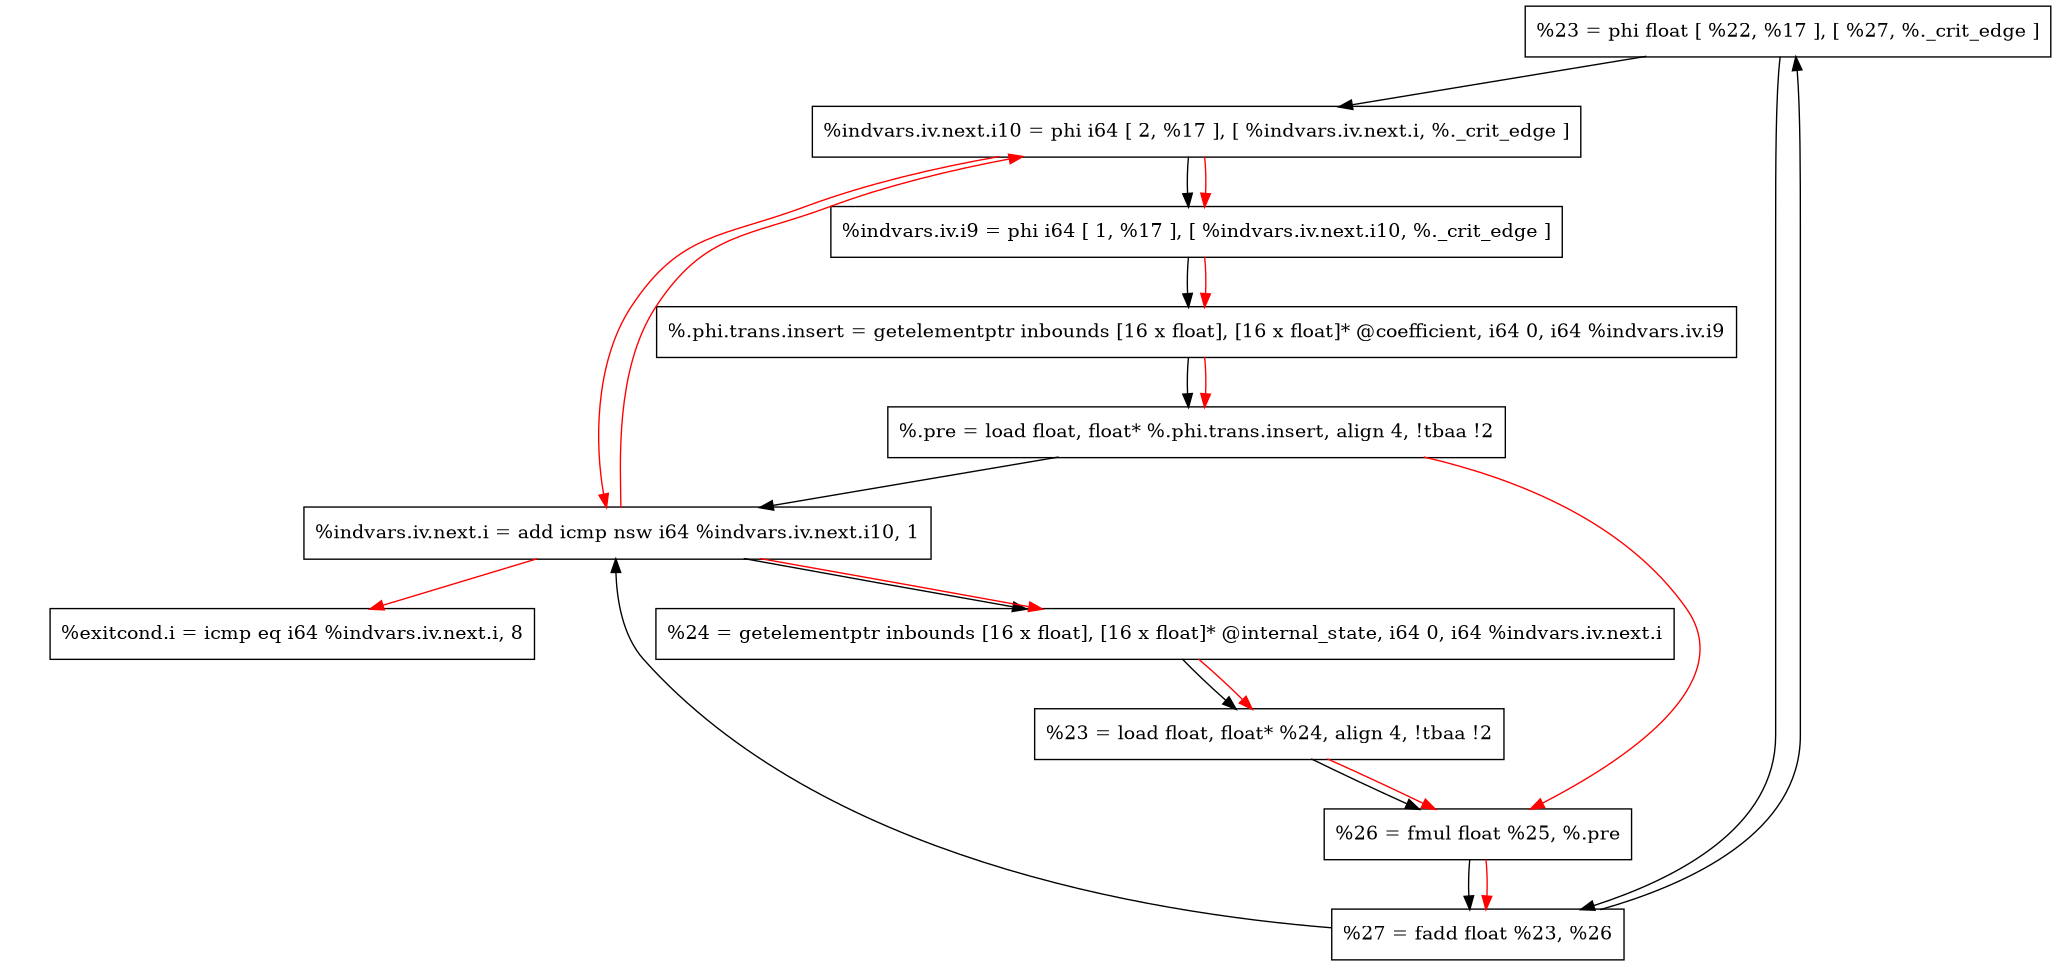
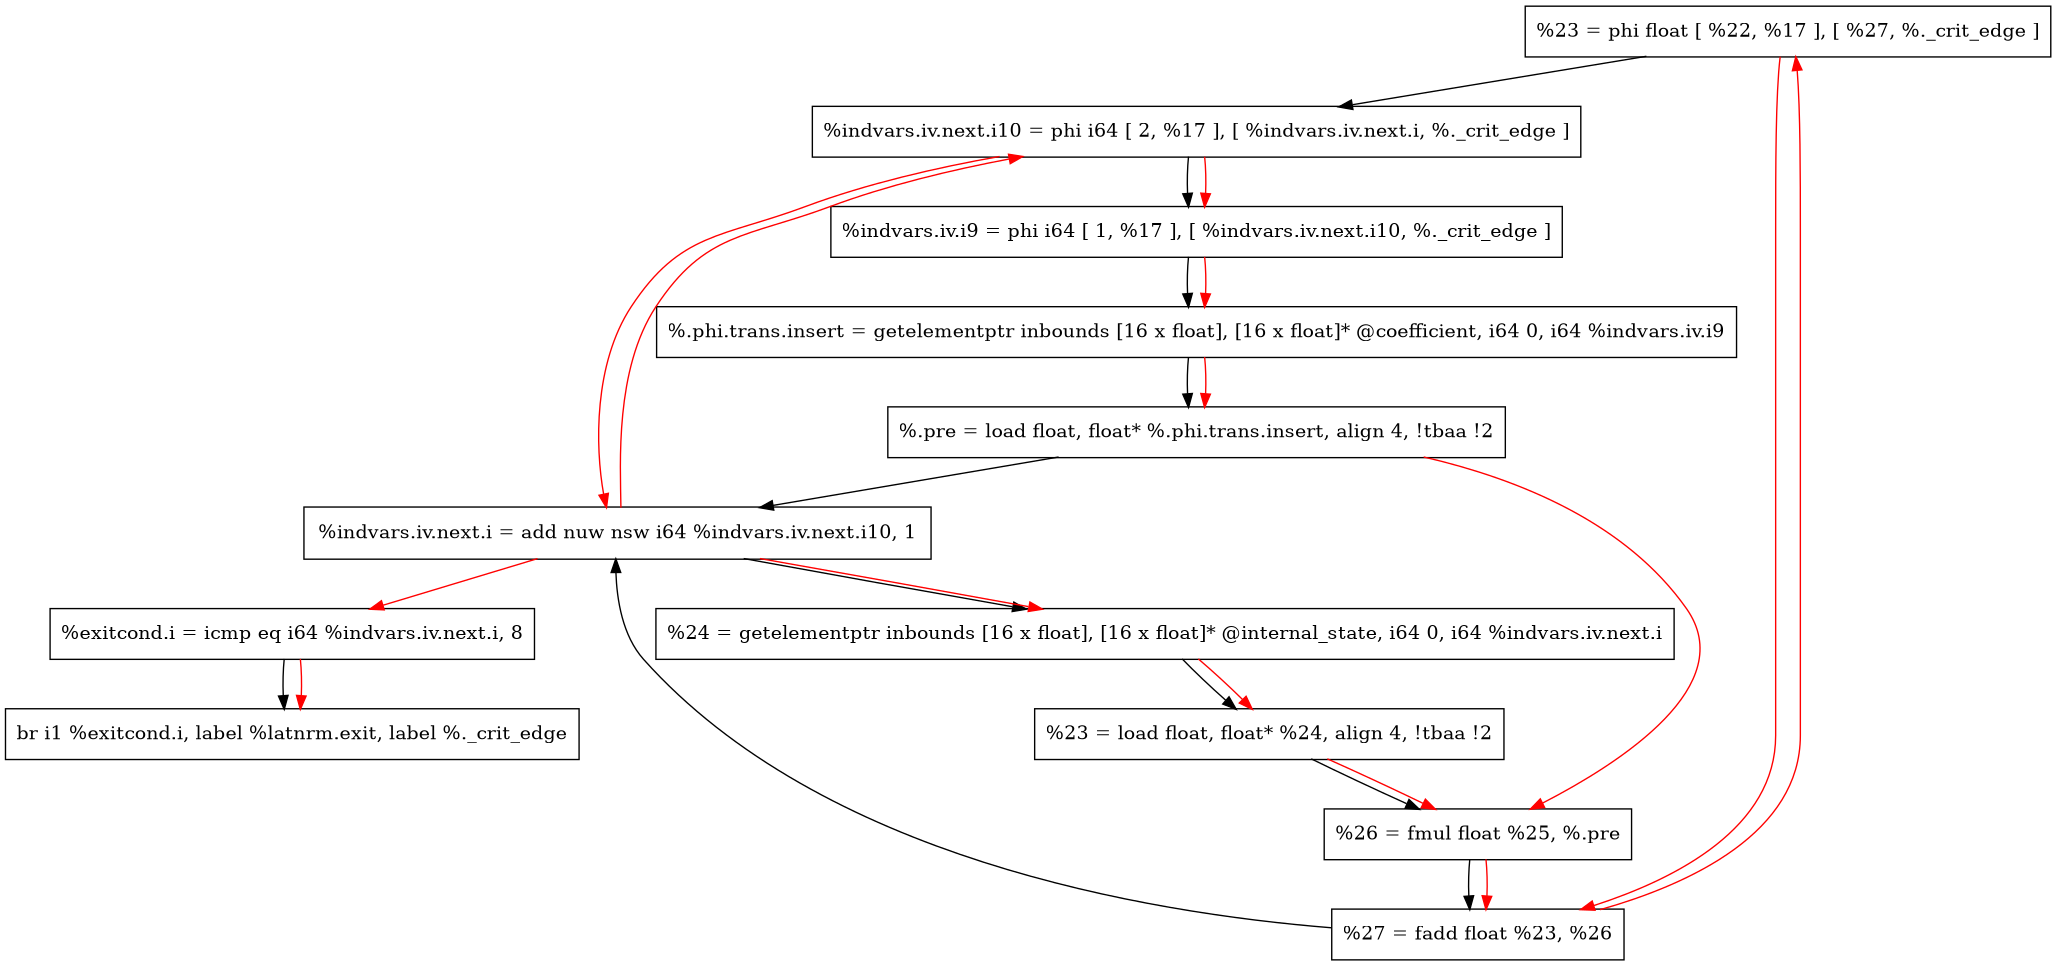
(1776, 529) -> (1776, 529)
(618, 533) -> (618, 533)
(1800, 545) -> (1800, 545)
none -> (292, 734)
